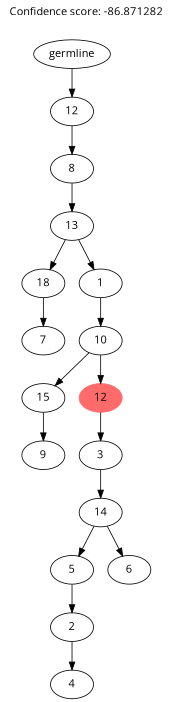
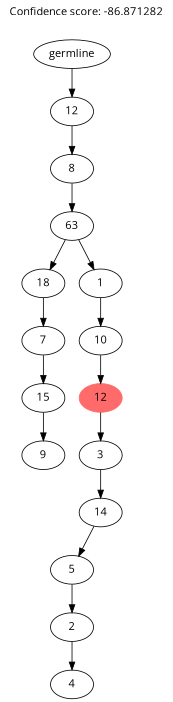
(72, 226) -> (72, 226)
(75, 366) -> (43, 365)
(129, 570) -> none
